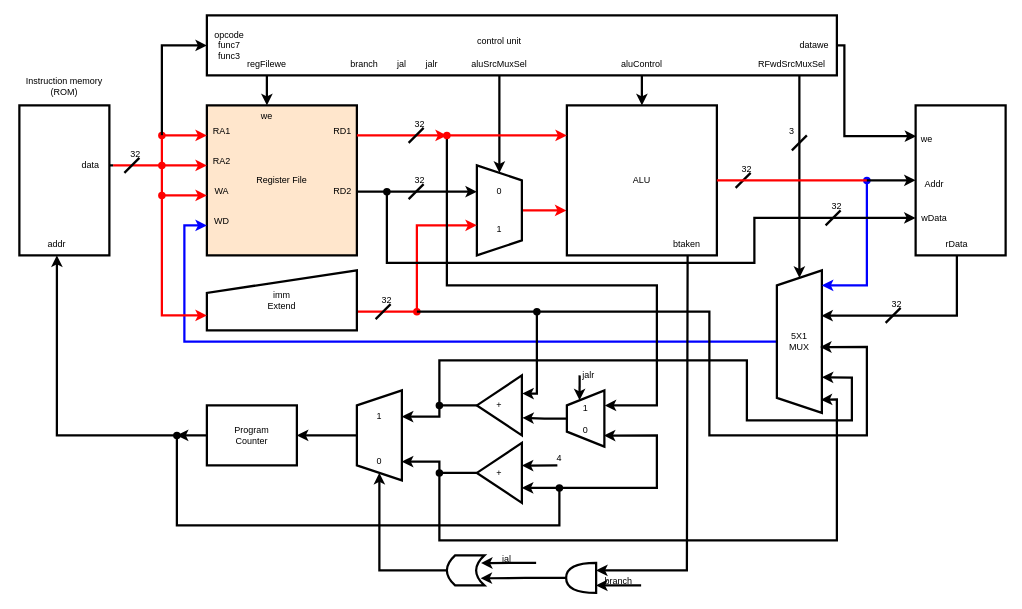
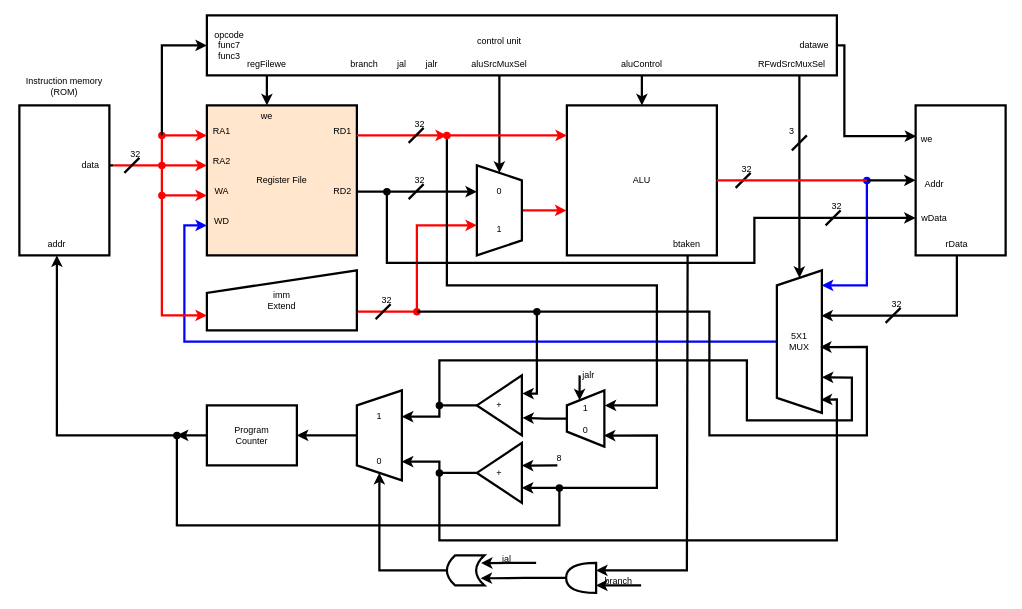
(559, 458) -> (559, 458)
